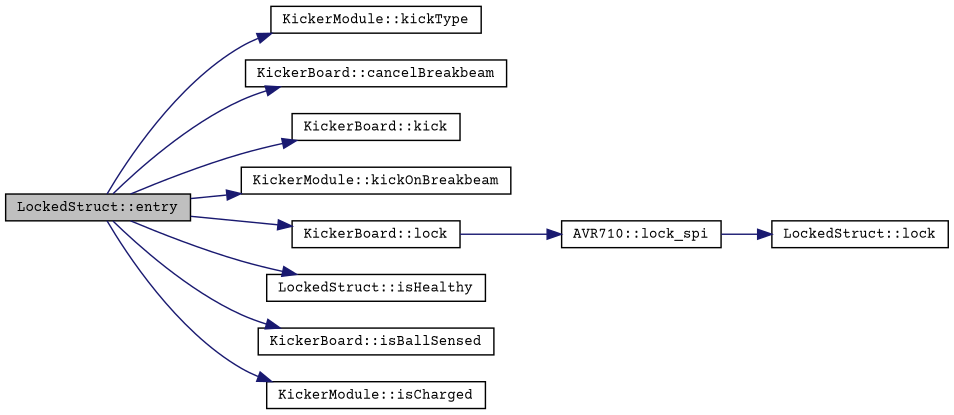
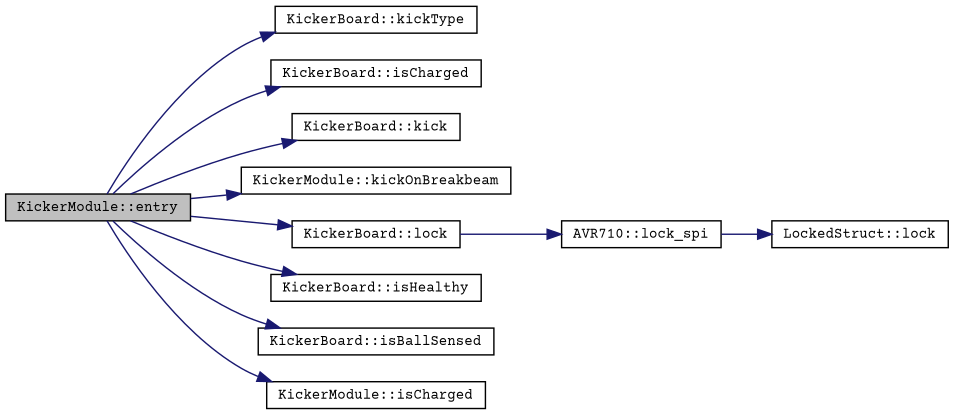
(376, 20) -> (376, 20)
(376, 73) -> (376, 73)
(98, 207) -> (98, 207)
(376, 288) -> (376, 288)
